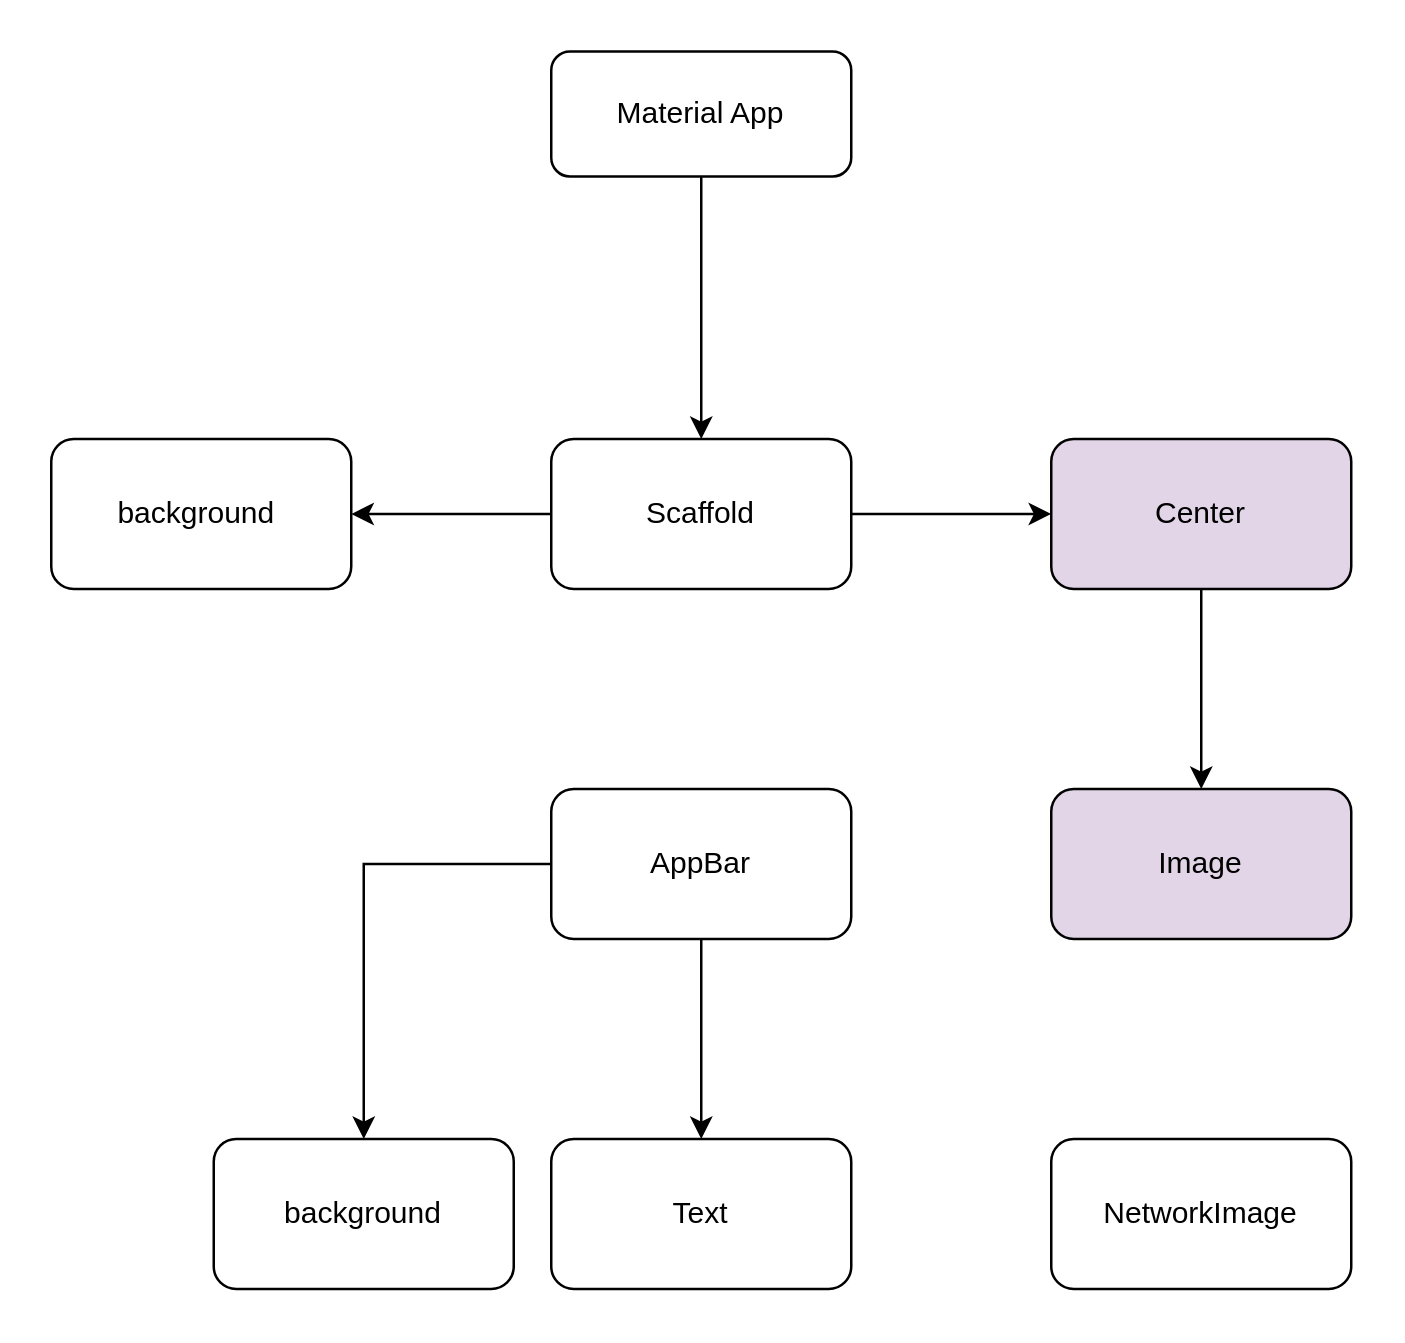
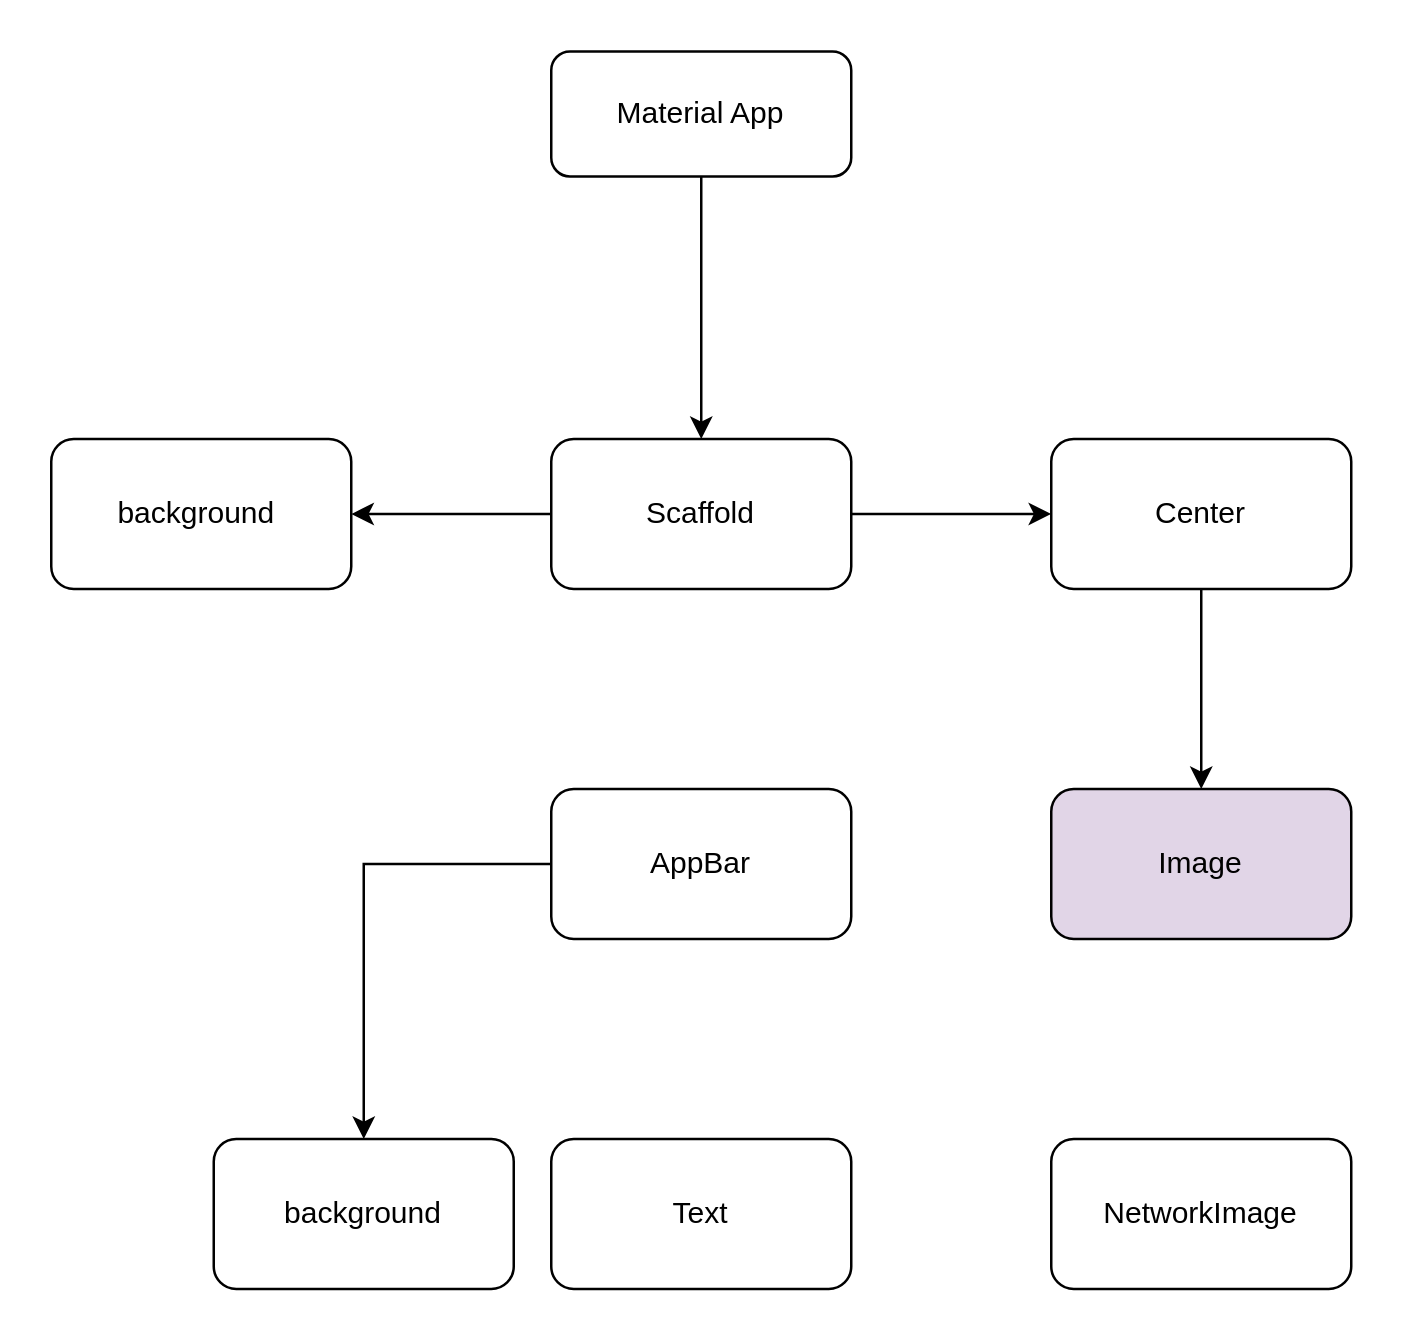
(1201, 514) -> (1201, 514)
(701, 1031) -> none
